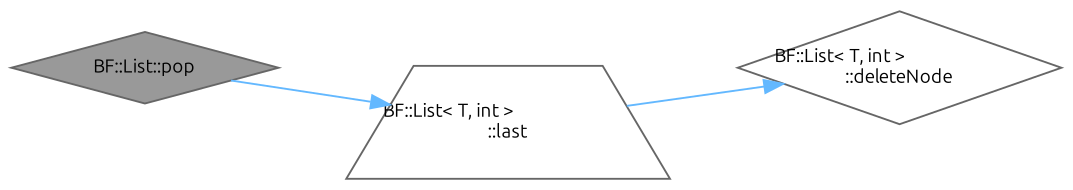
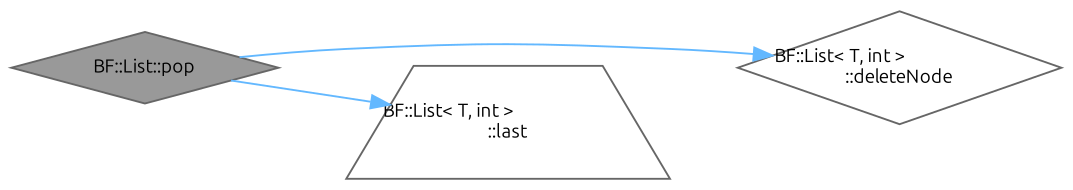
(696, 96) -> (496, 44)
